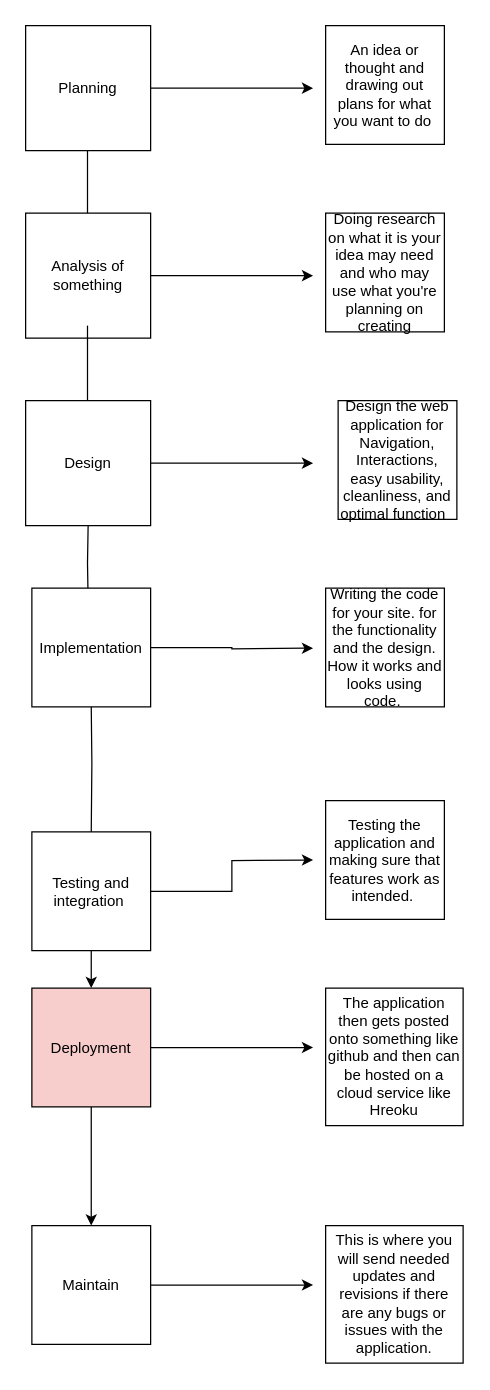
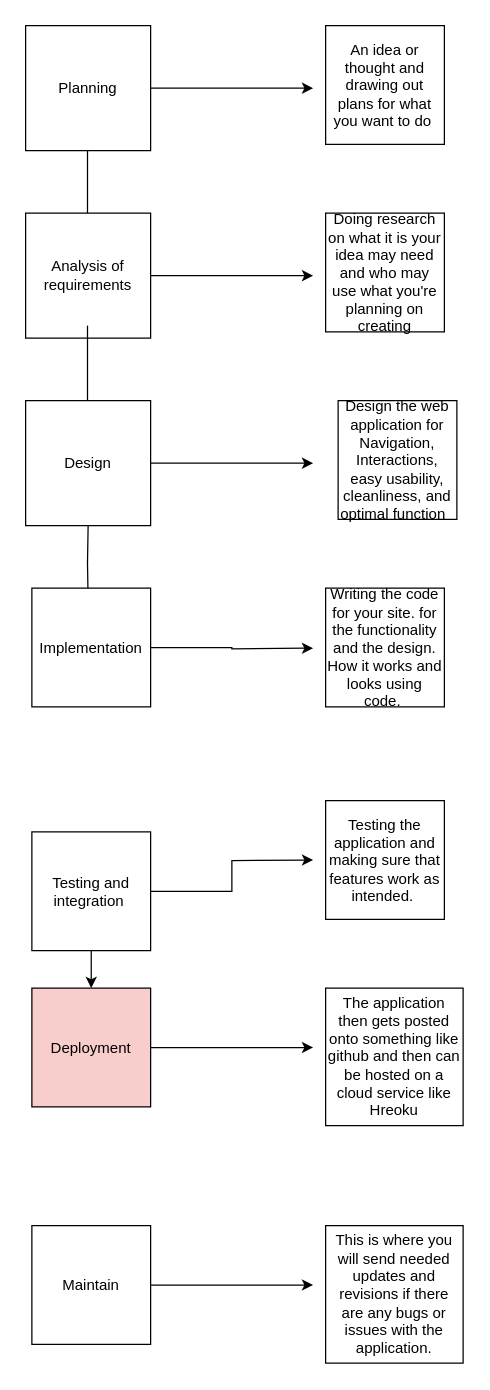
(88, 276) -> (88, 276)
(92, 769) -> none
(91, 1162) -> none
